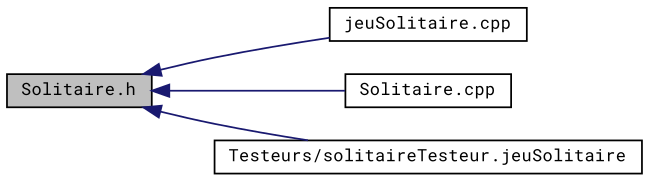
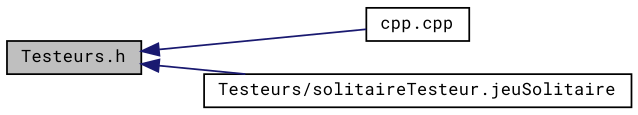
(428, 24) -> (418, 24)
(79, 91) -> (74, 58)
(428, 91) -> none
